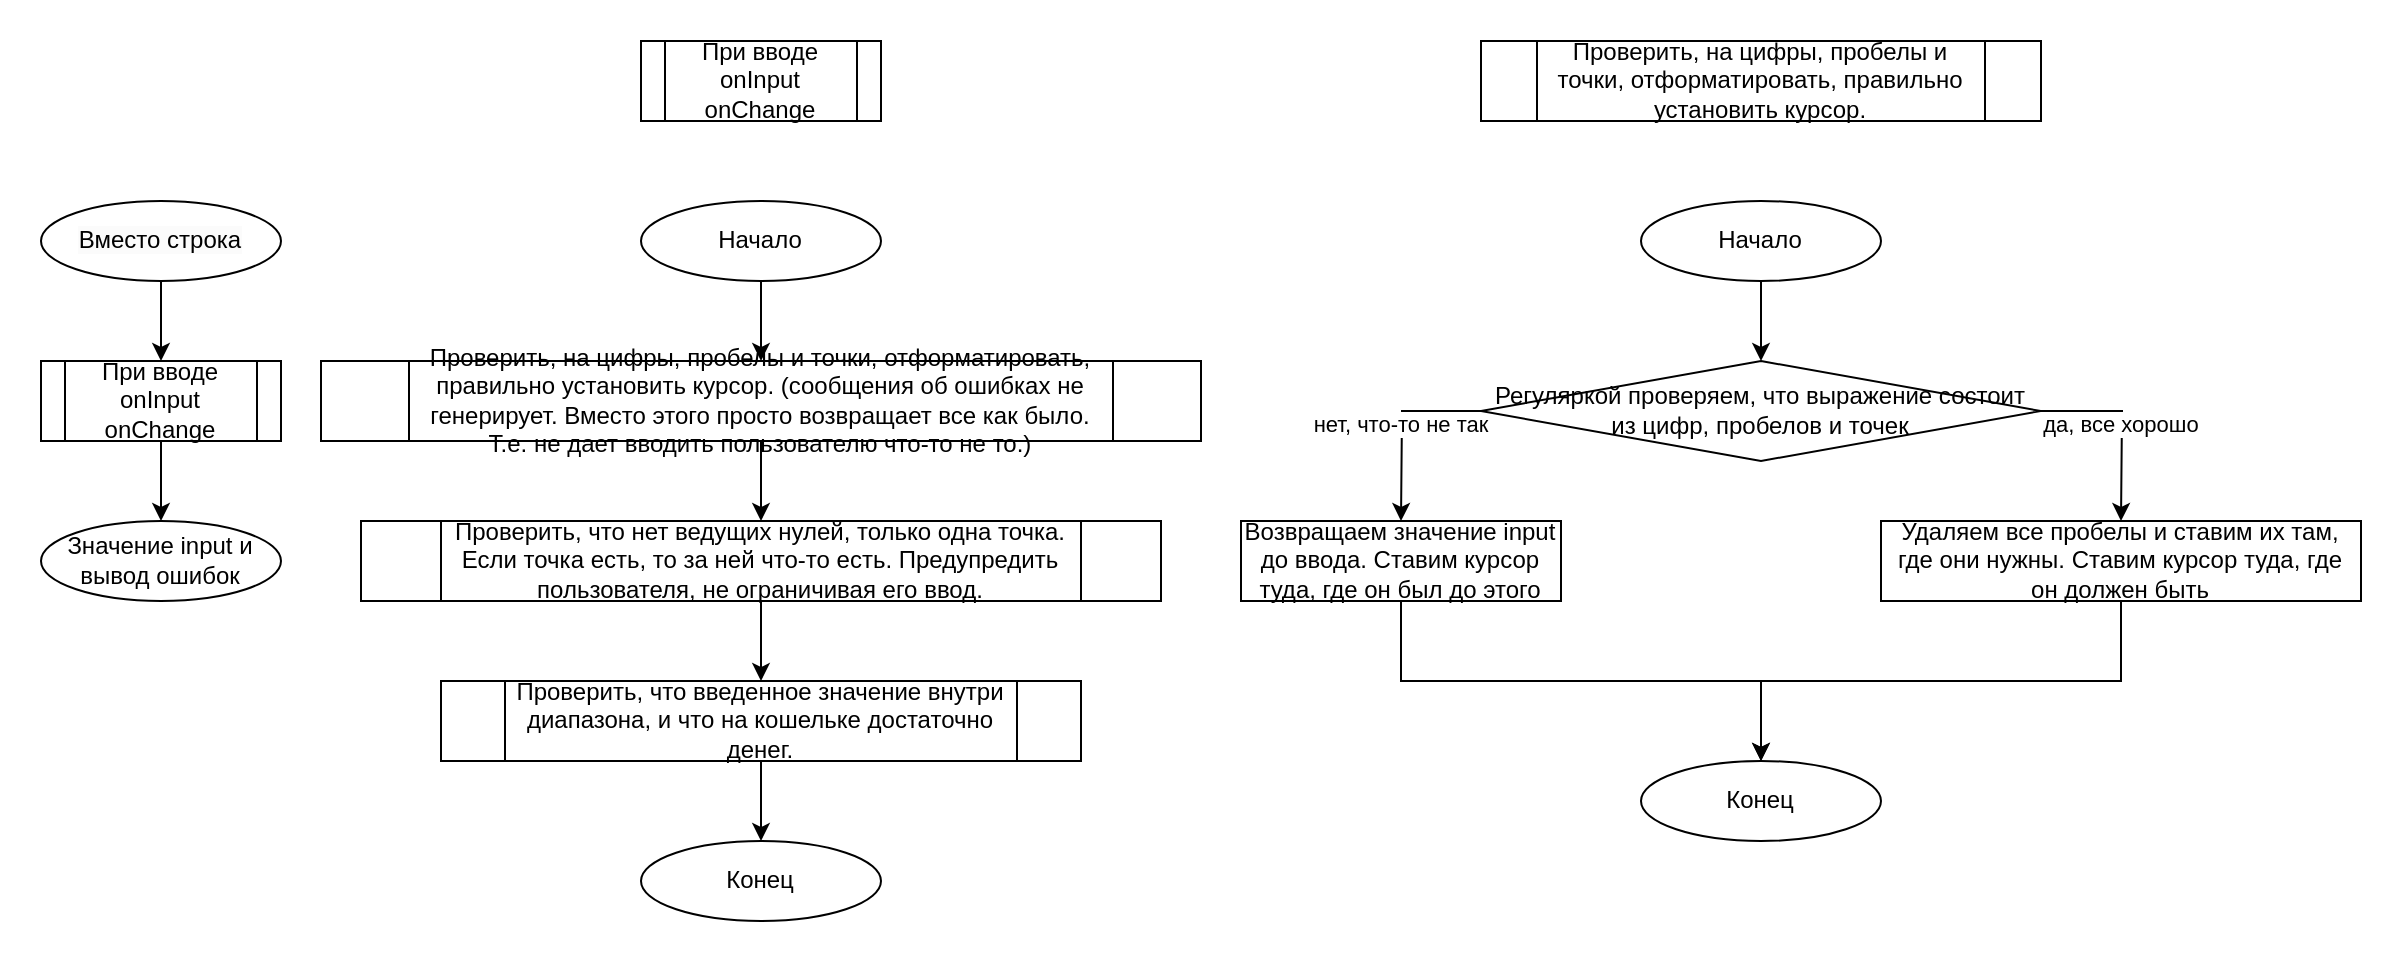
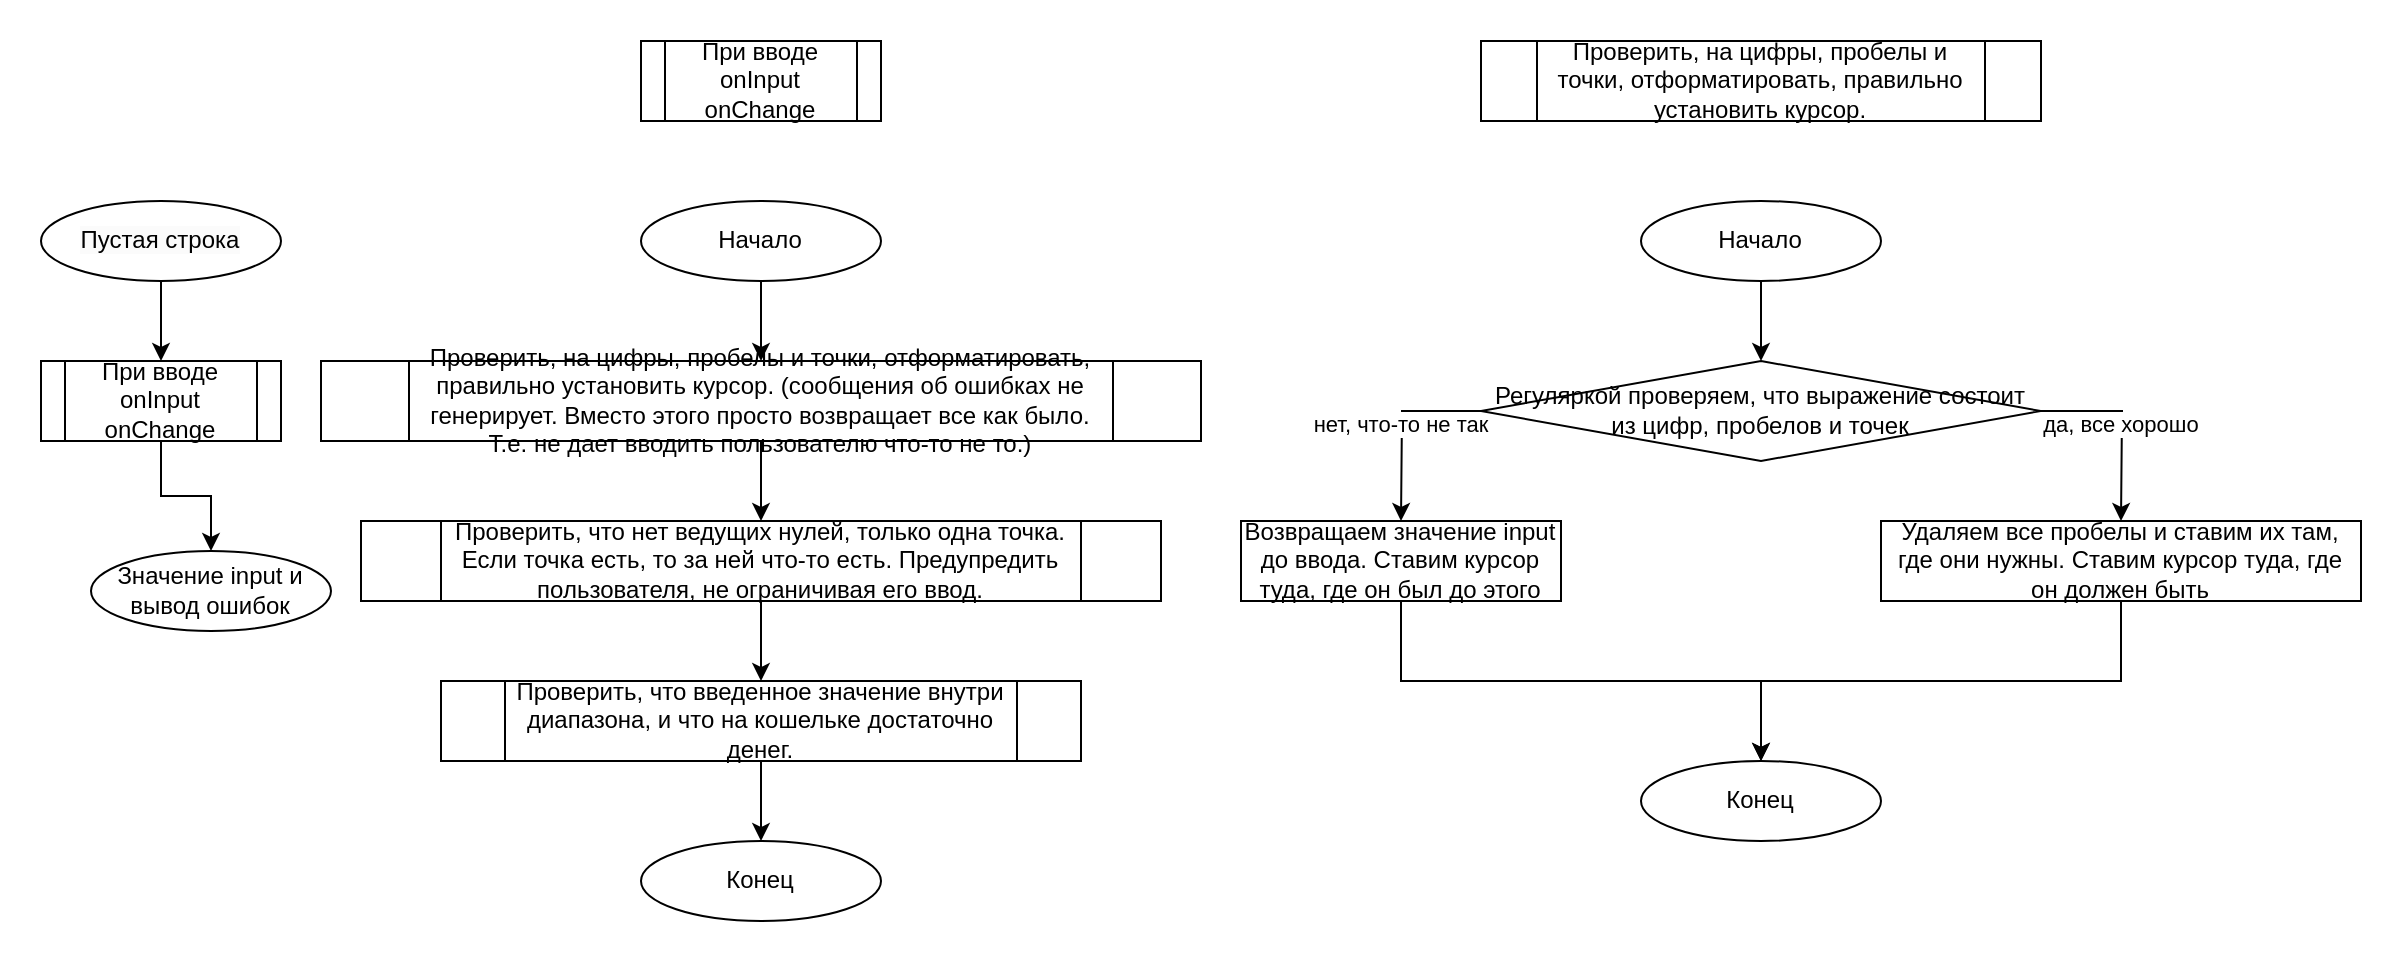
(161, 241) -> (161, 241)
(161, 561) -> (211, 591)
